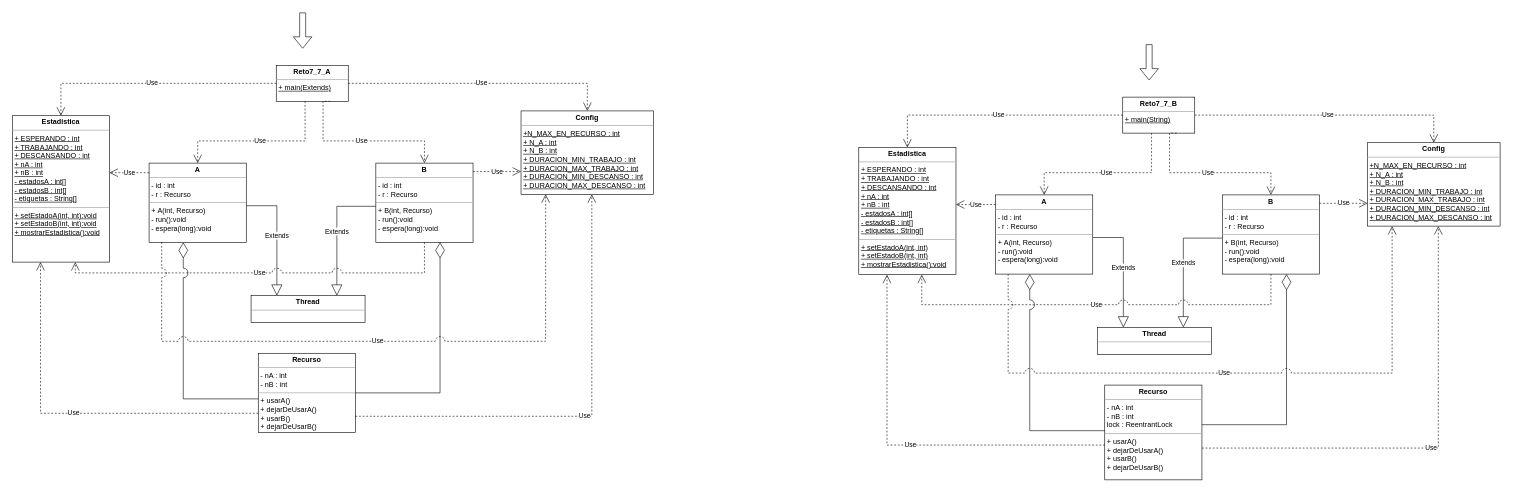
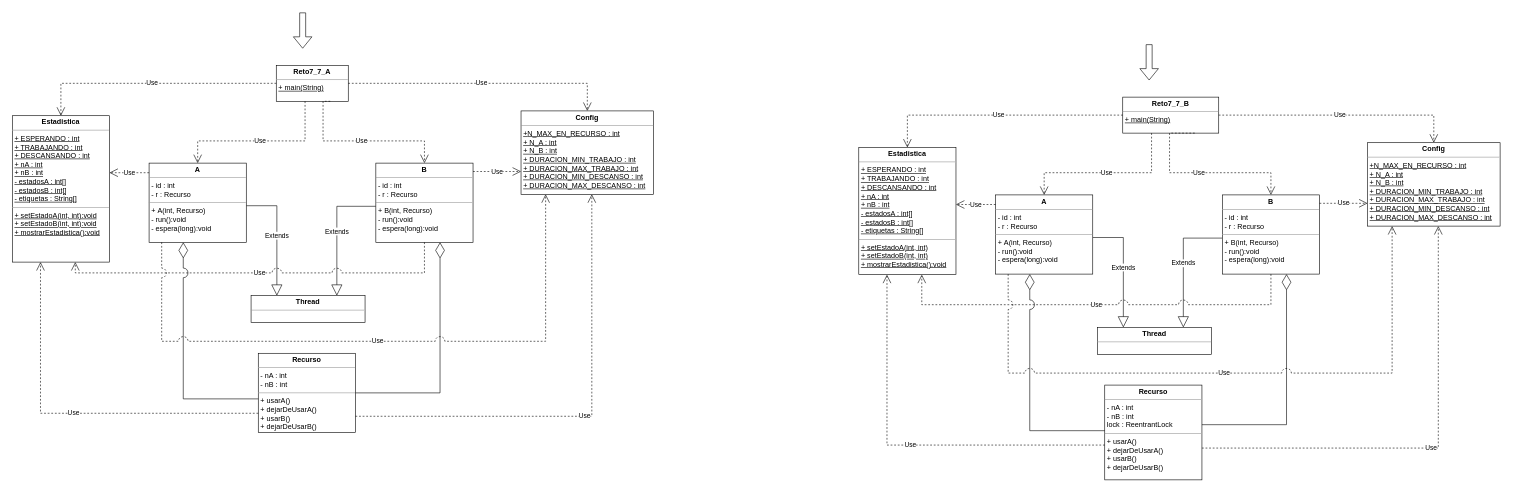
(305, 74) -> (302, 74)
(1159, 115) -> (1171, 115)
